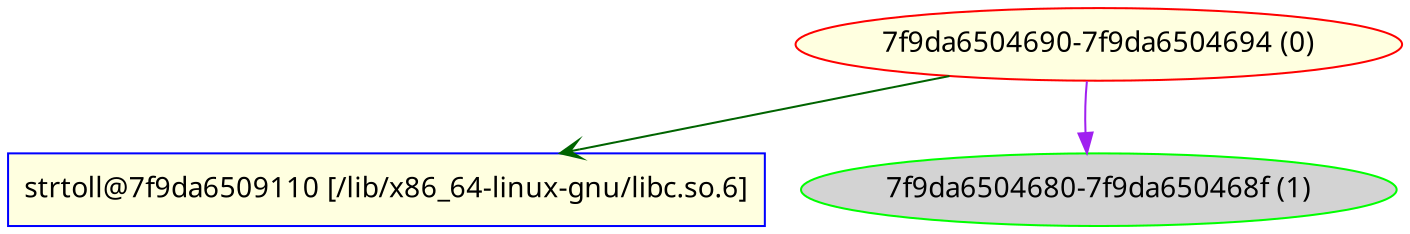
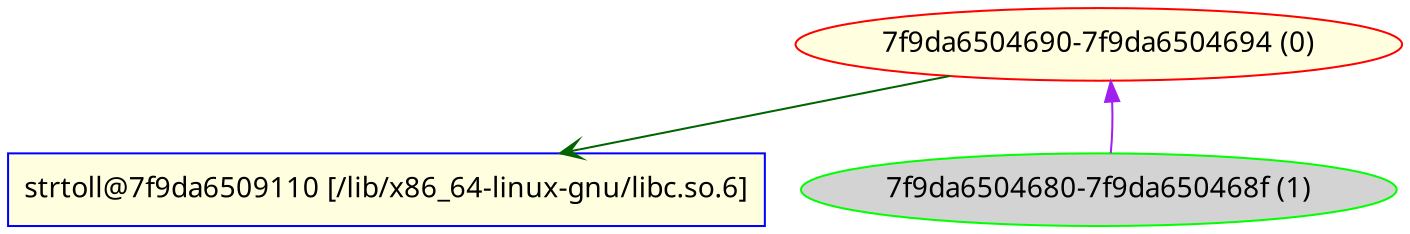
(1085, 107) -> (1112, 127)
